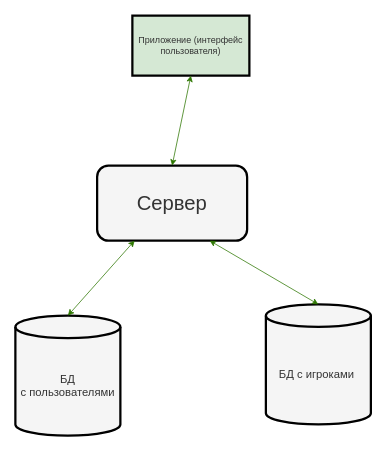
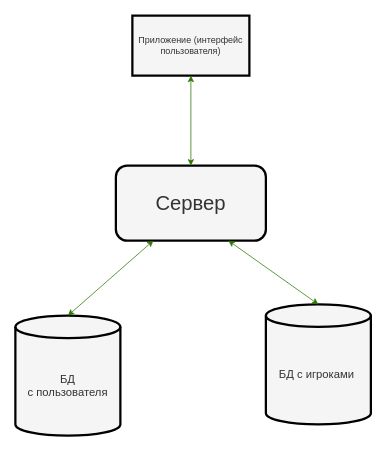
(191, 45) -> (191, 45)
(172, 203) -> (191, 203)
(68, 385) -> (68, 385)
